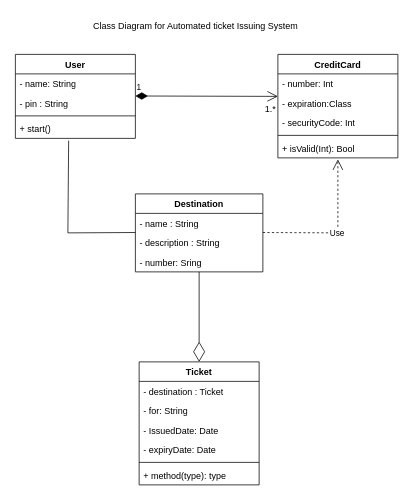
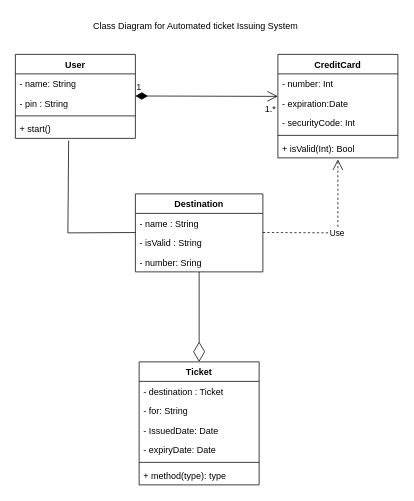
(322, 104) -> (321, 104)
(187, 244) -> (176, 244)
